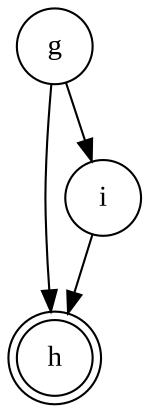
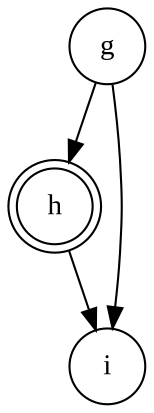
(83, 263) -> (79, 280)
